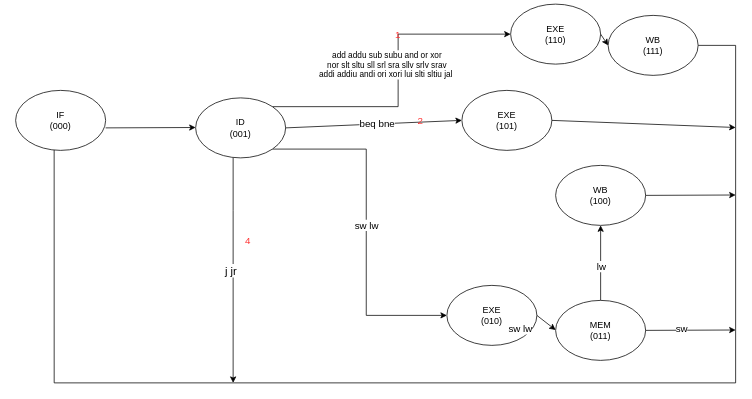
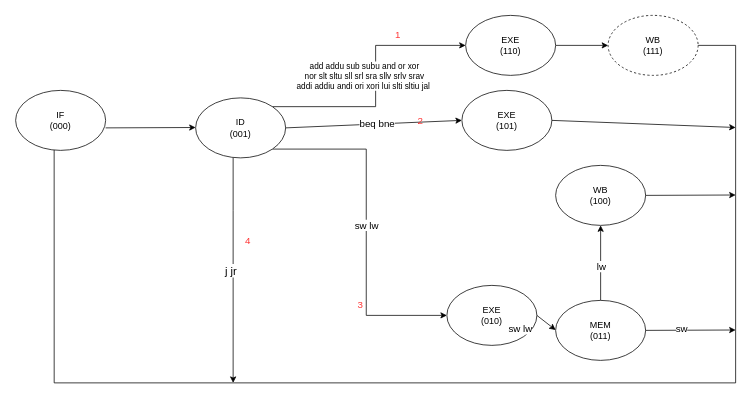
(555, 34) -> (510, 45)
(653, 45) -> (653, 45)
none -> (360, 304)
